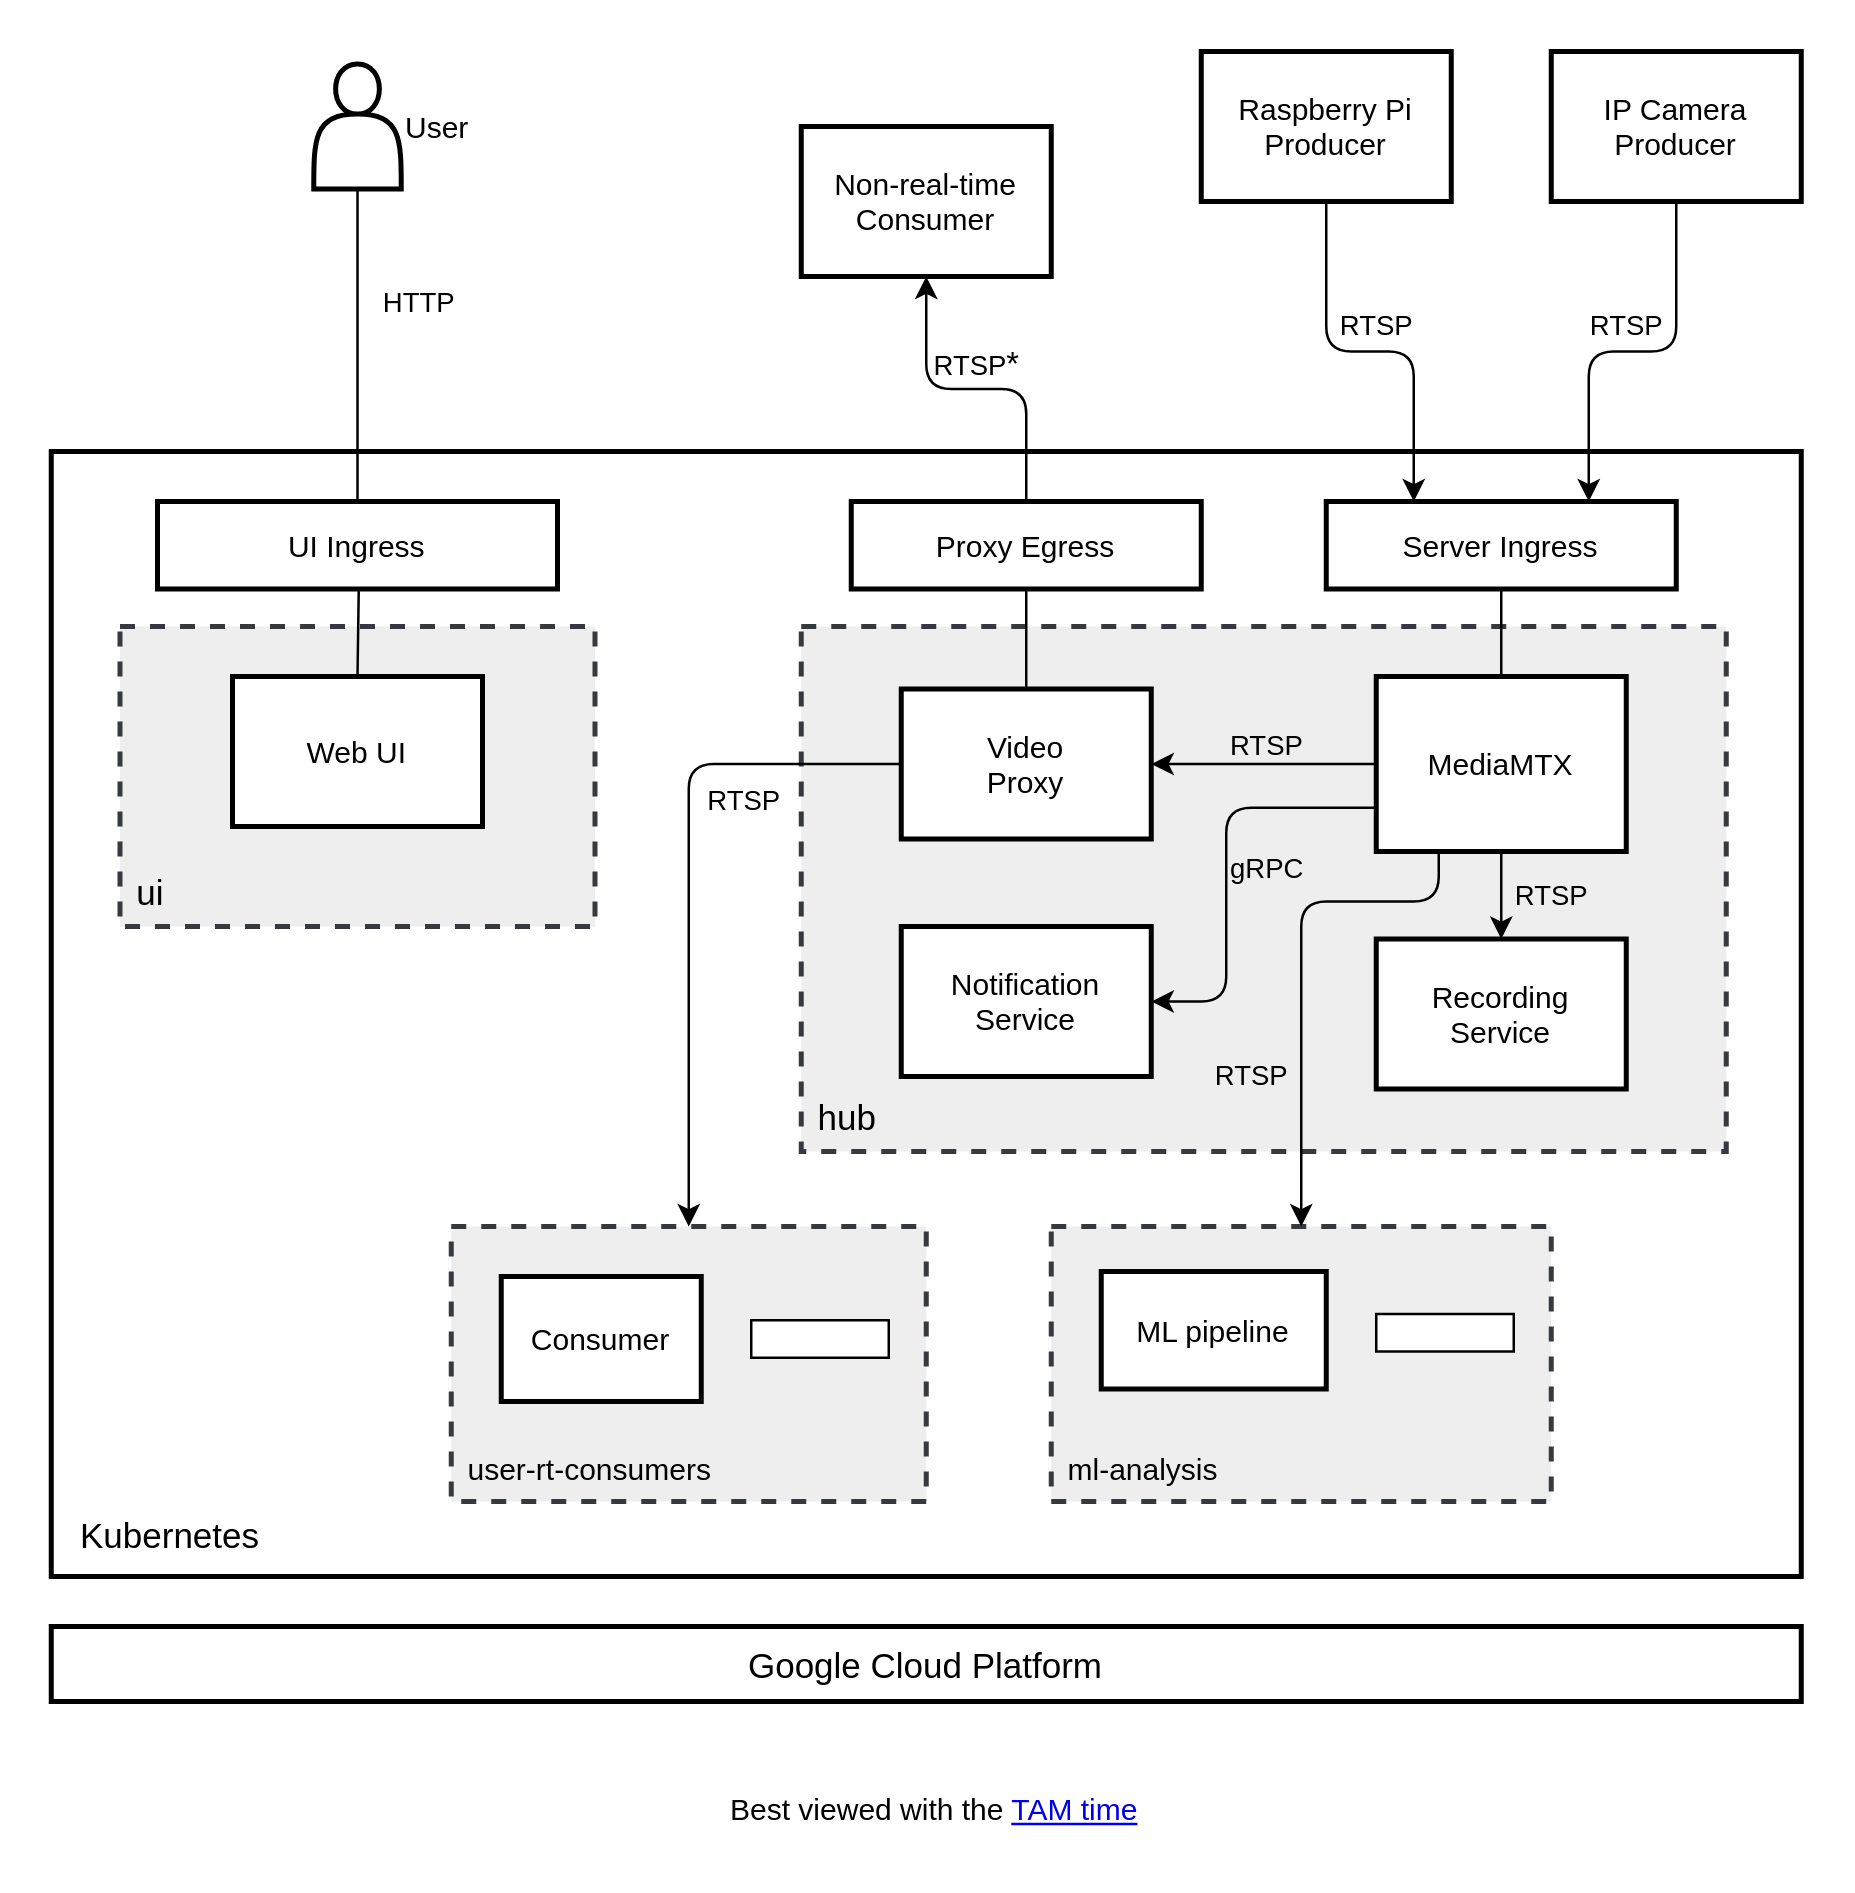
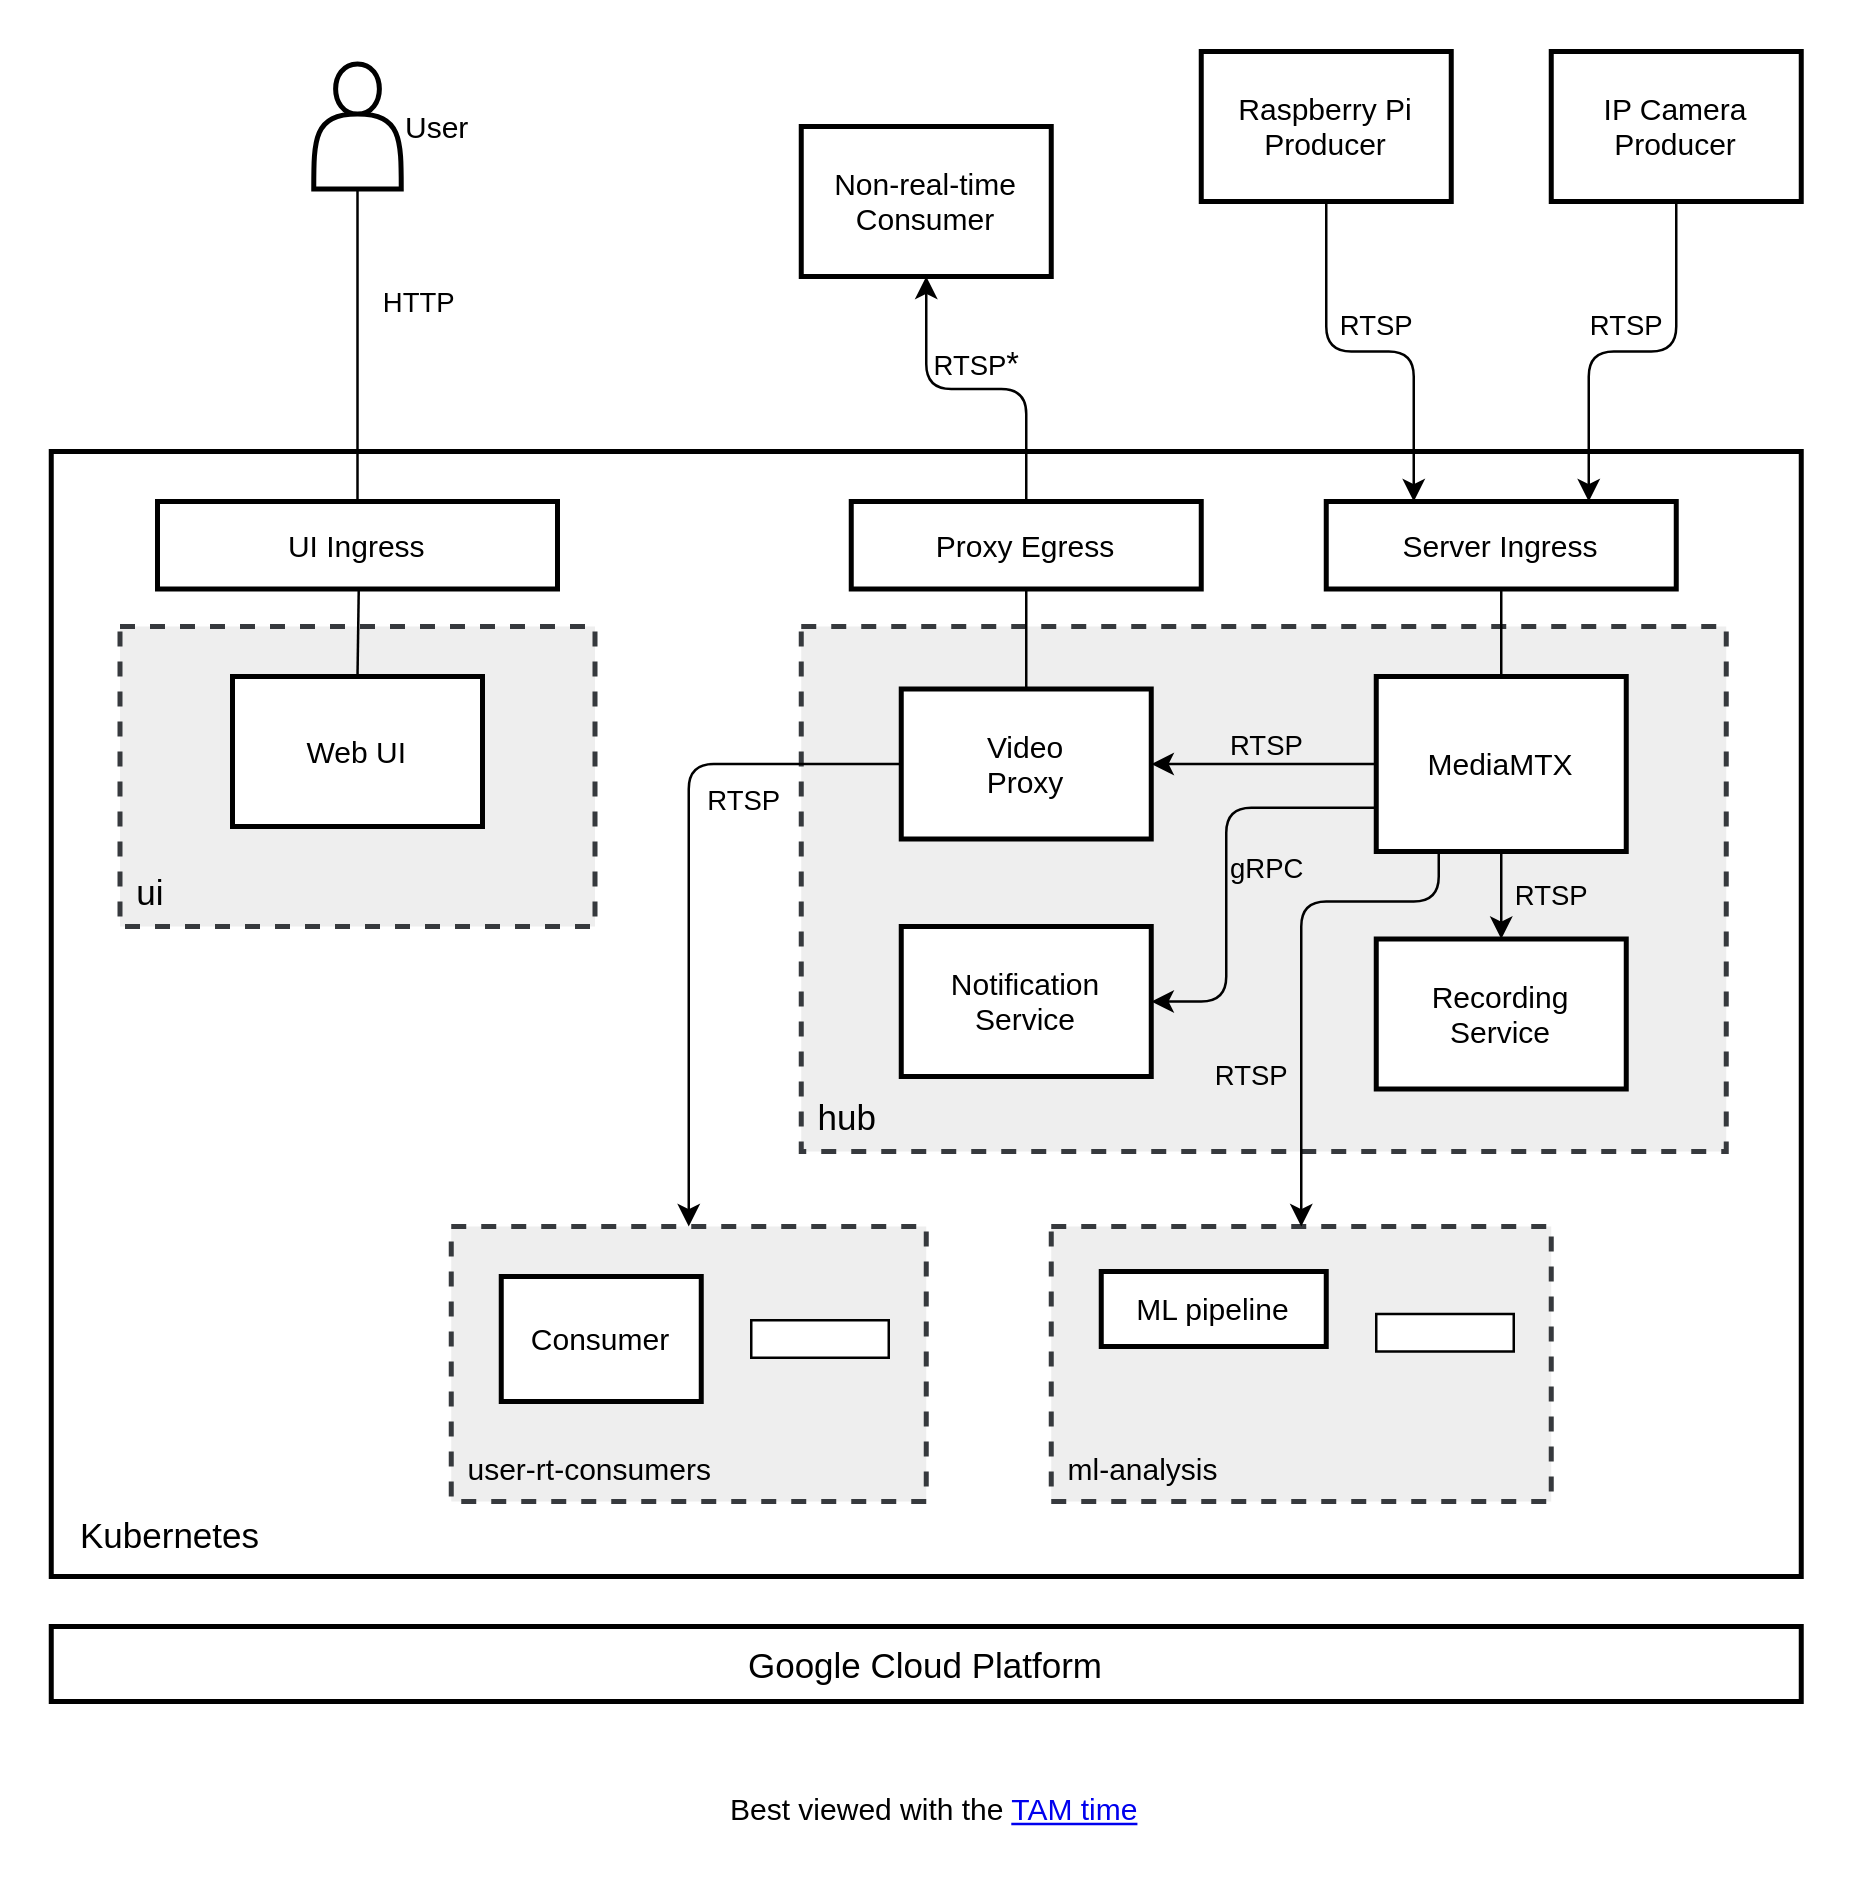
(1214, 1330) -> (1214, 1309)
